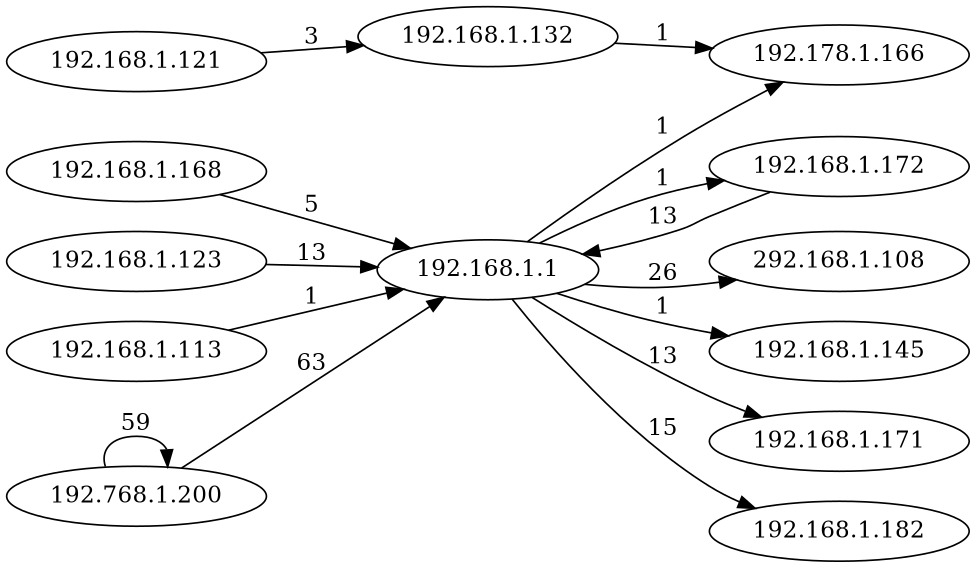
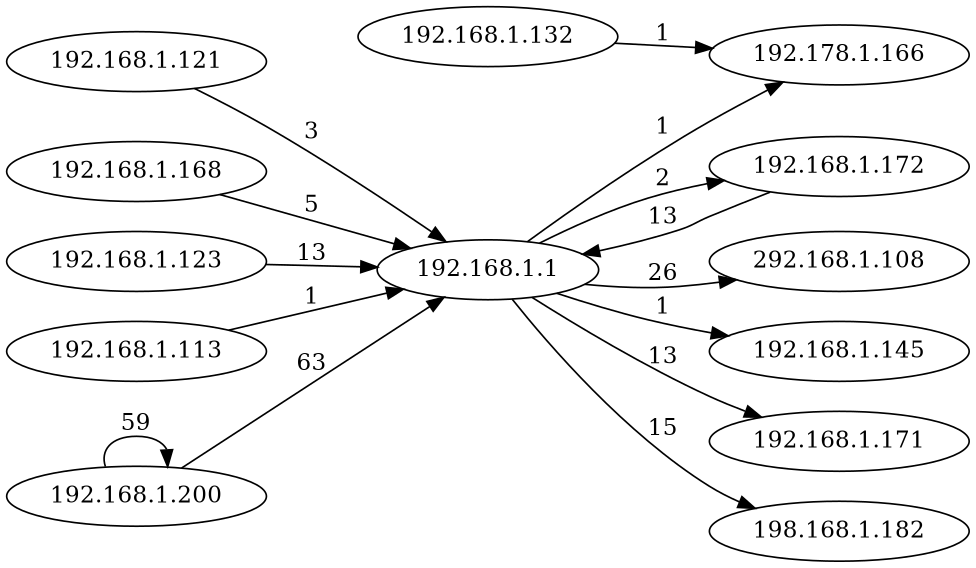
(304, 50) -> (316, 156)
(664, 179) -> (664, 179)
(137, 496) -> (137, 496)
(839, 531) -> (839, 531)
